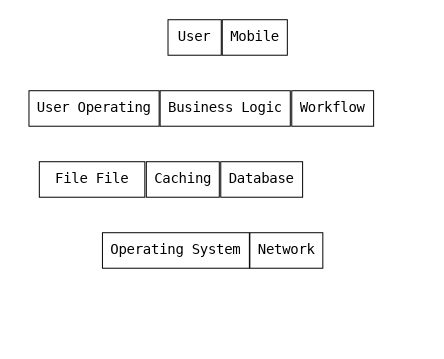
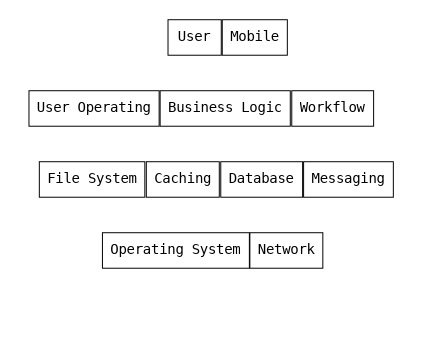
(92, 179) -> (92, 179)
none -> (348, 179)
